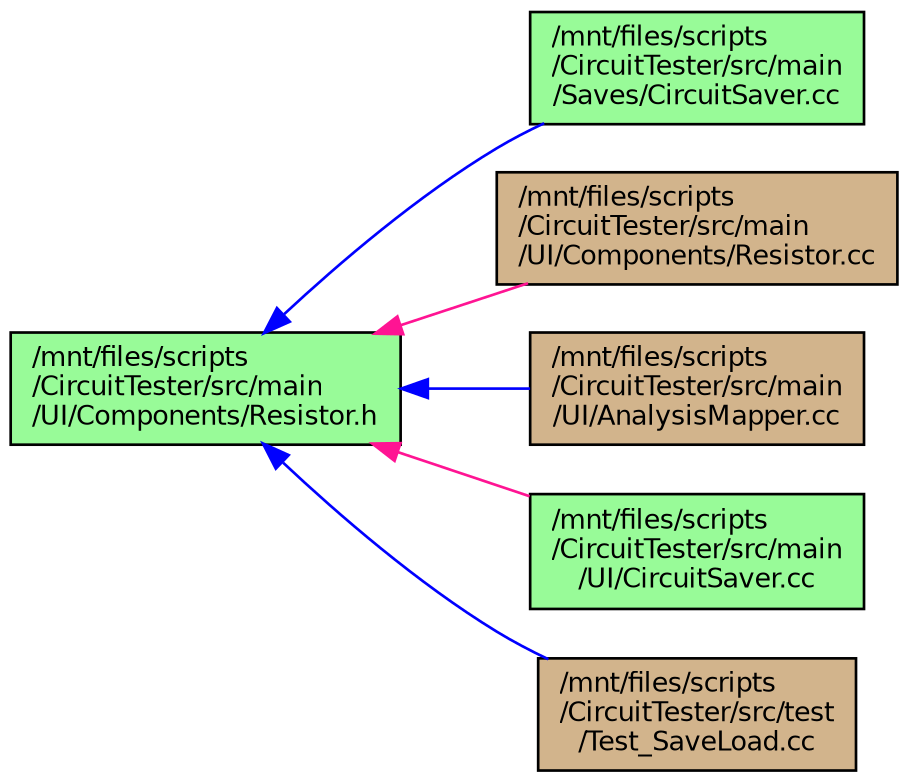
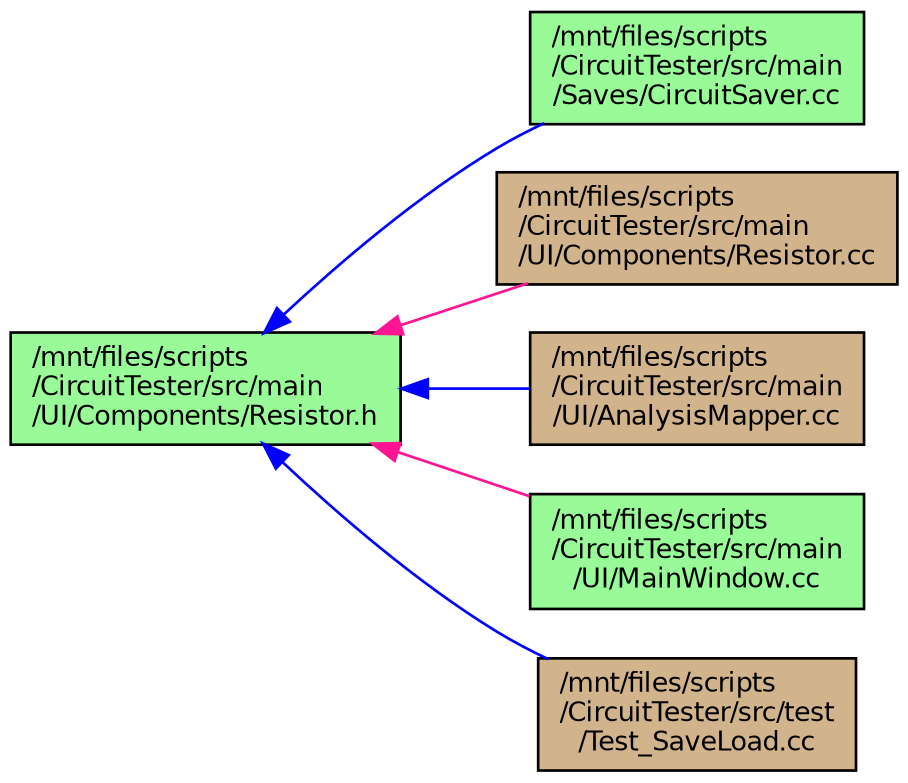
(697, 552) -> (697, 552)
